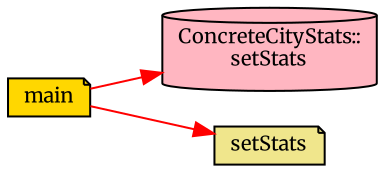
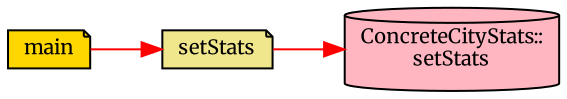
(116, 83) -> (299, 49)
